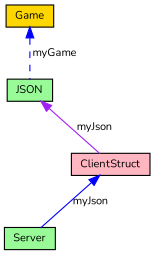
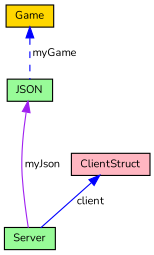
(75, 131) -> (22, 170)
(90, 201) -> (90, 201)
